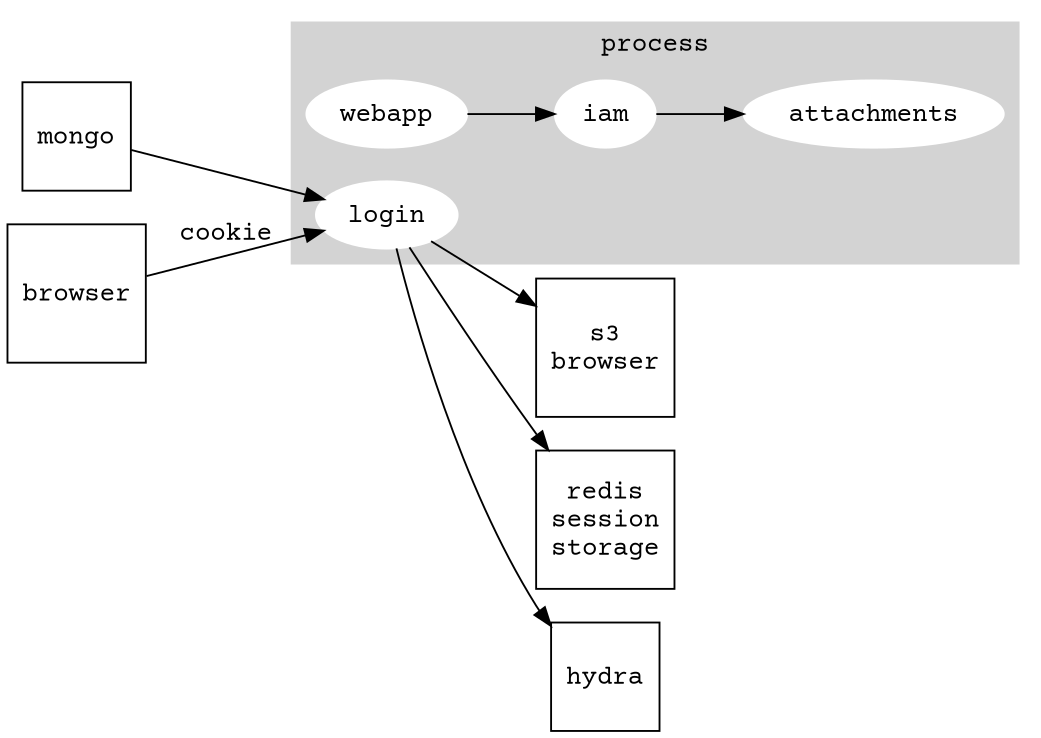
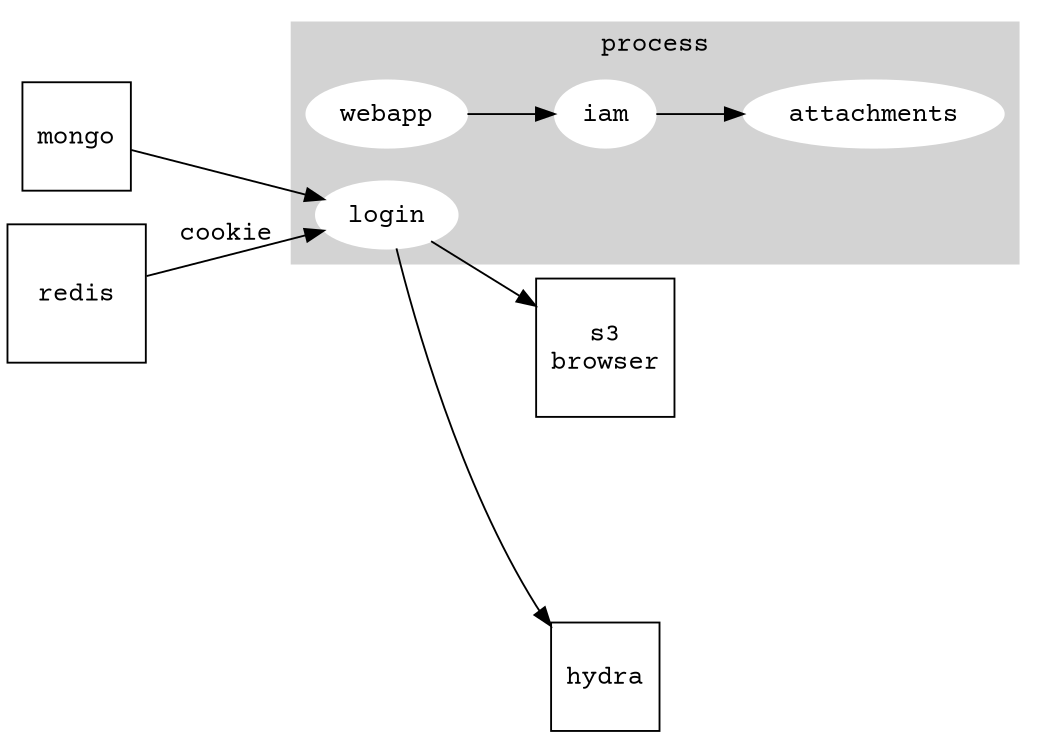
(77, 294) -> (77, 294)
(605, 520) -> none
